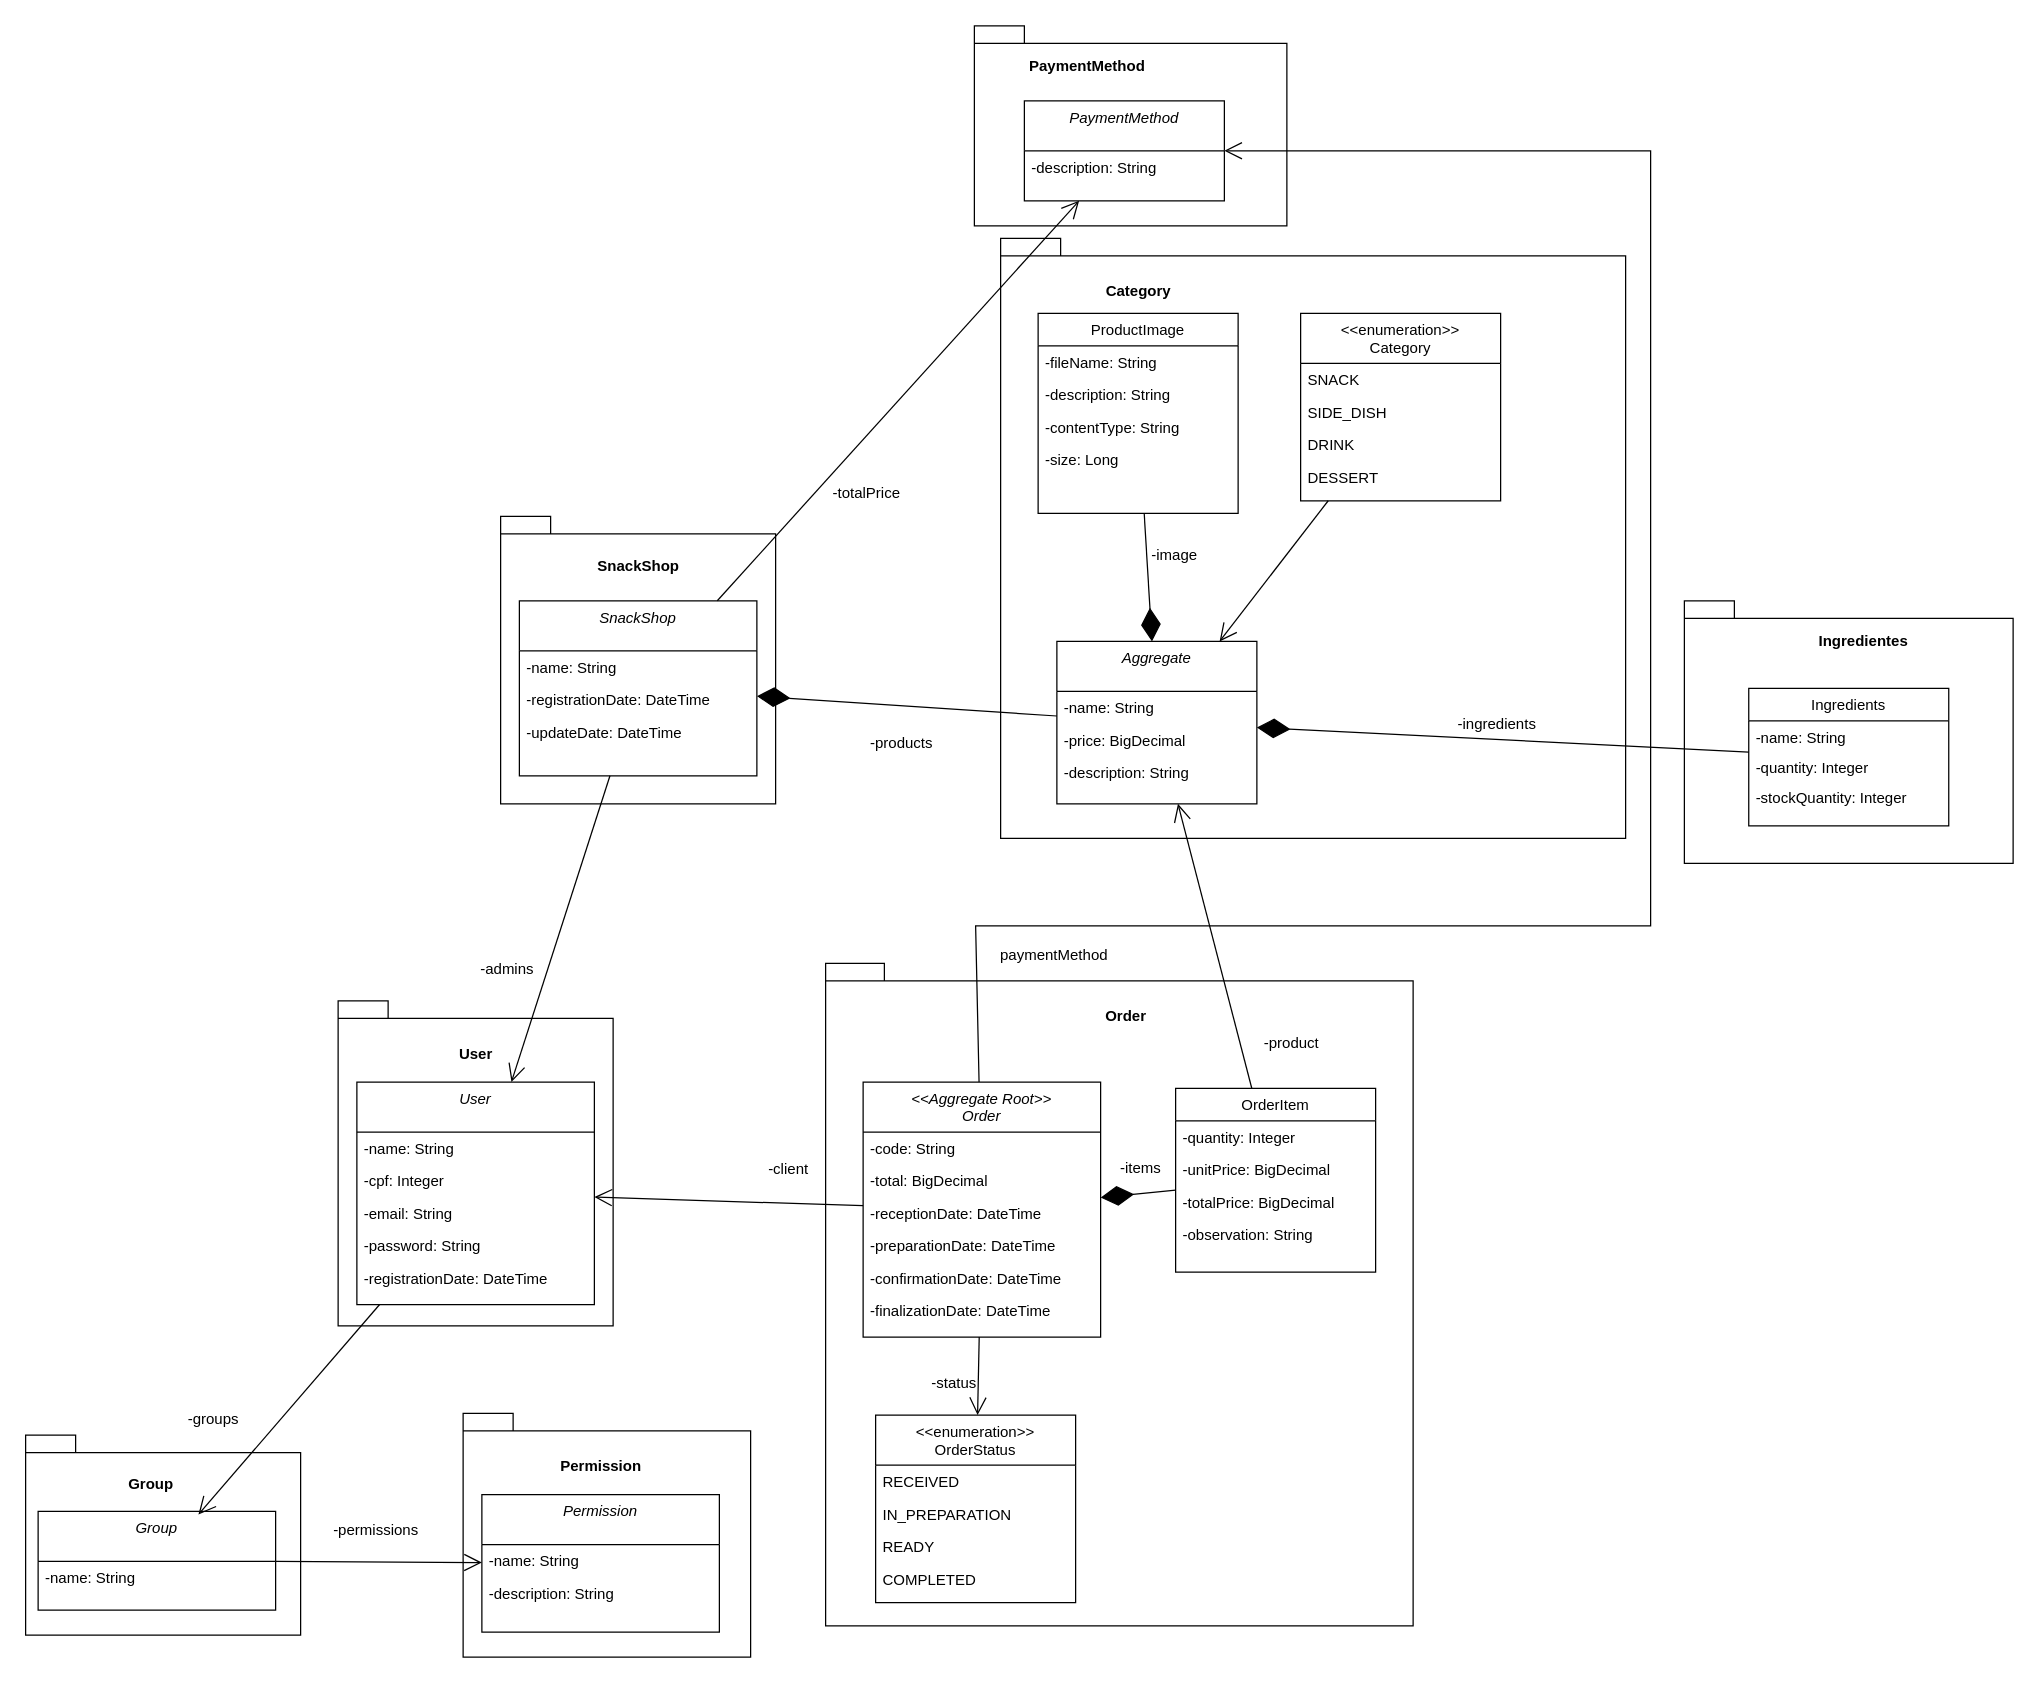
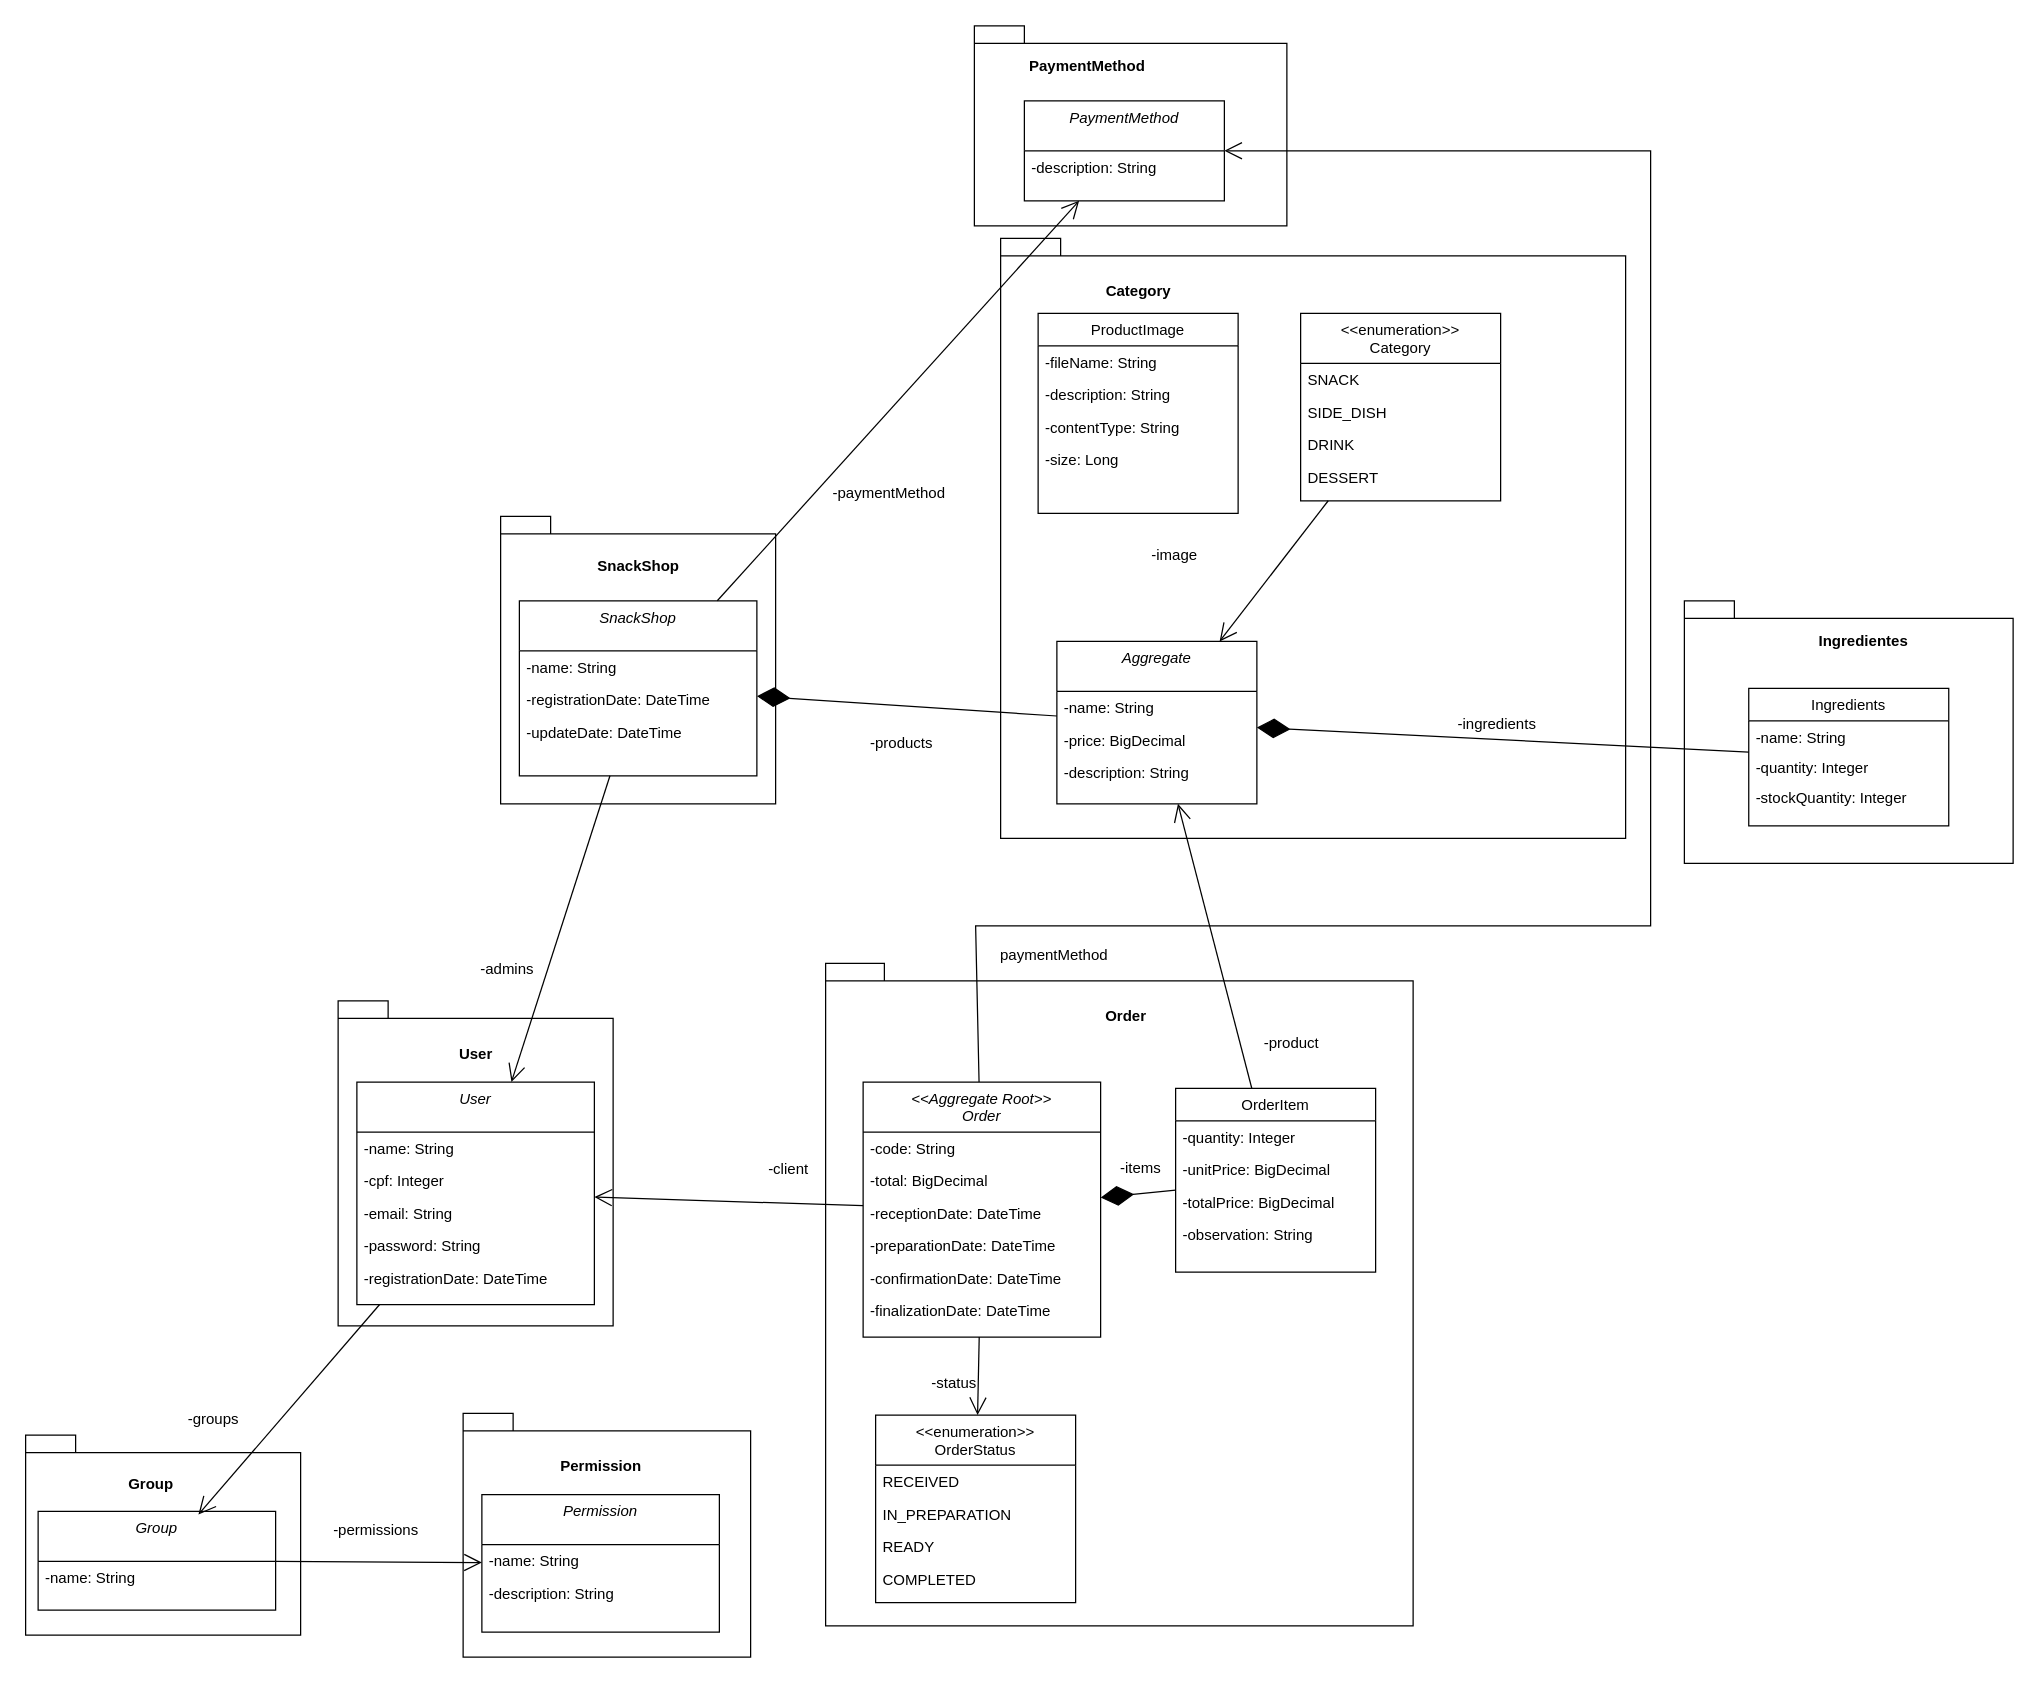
(875, 493) -> (892, 493)
(1147, 562) -> none
